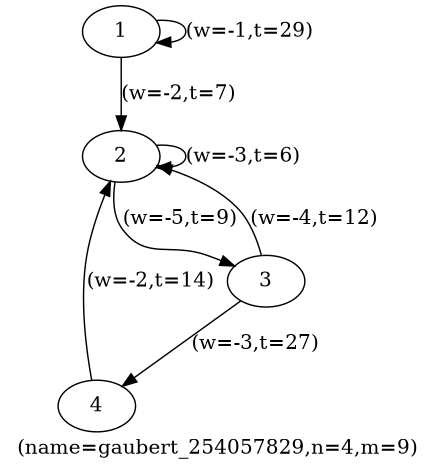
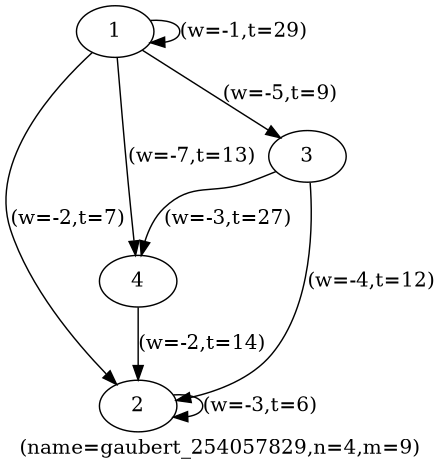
none -> (125, 149)
(145, 246) -> (205, 90)
